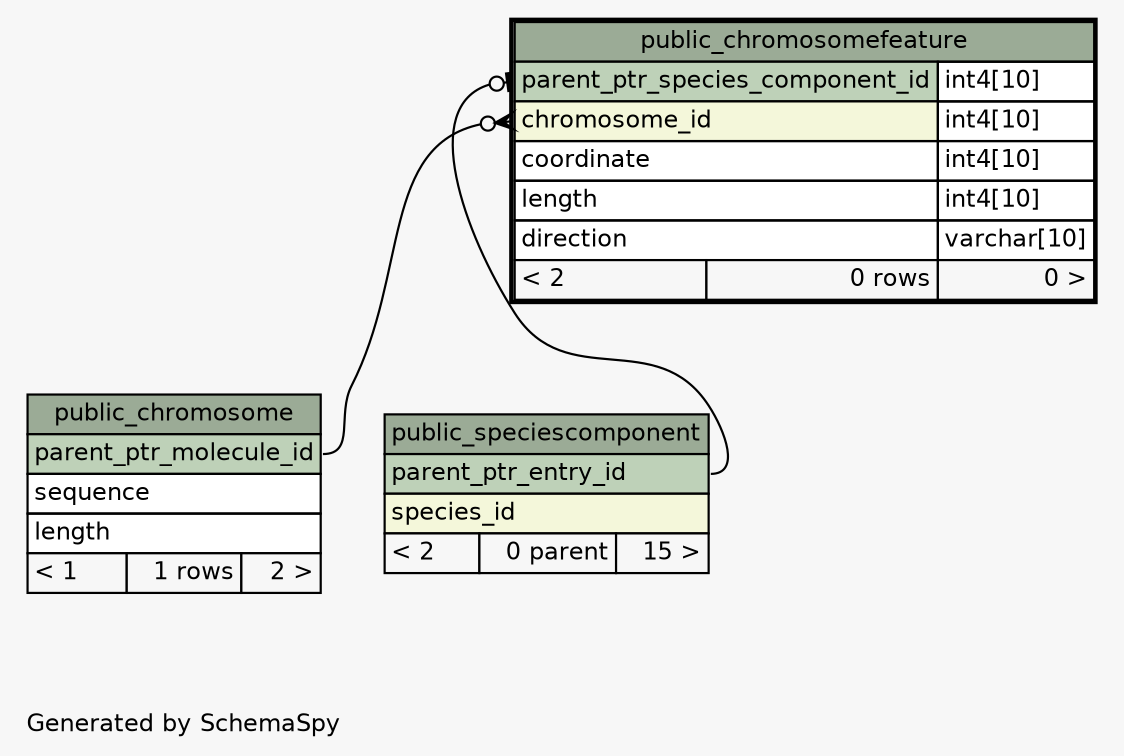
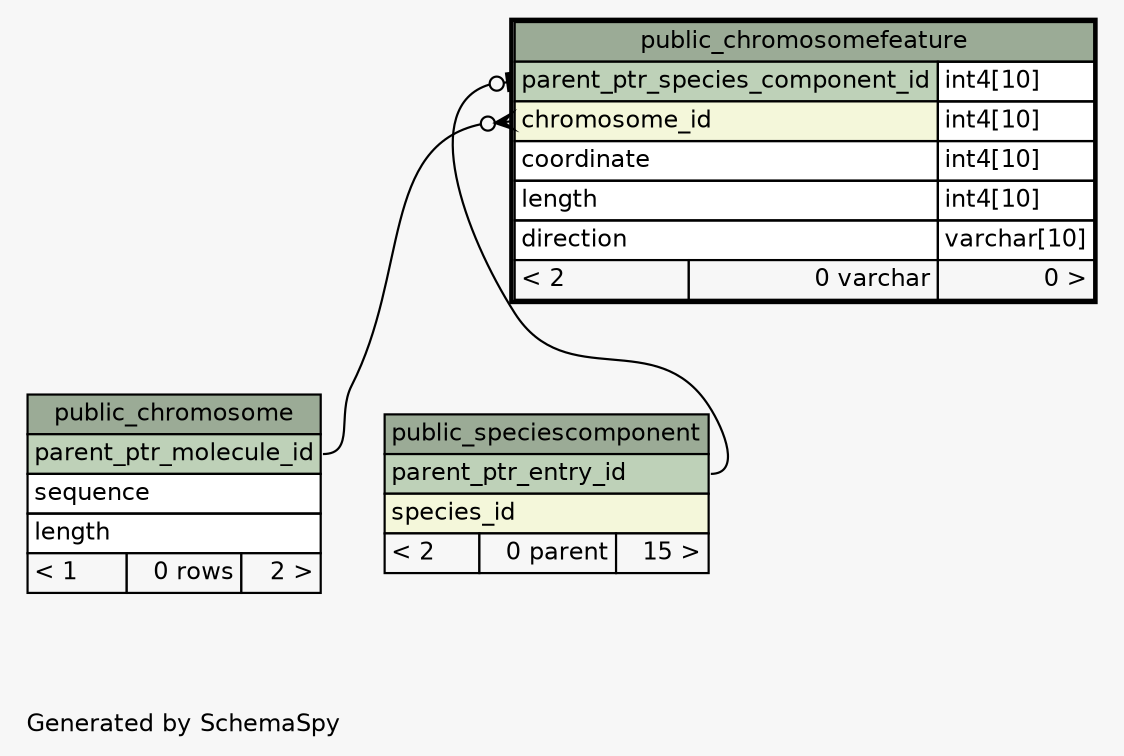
(890, 279) -> (873, 279)
(194, 572) -> (194, 572)
